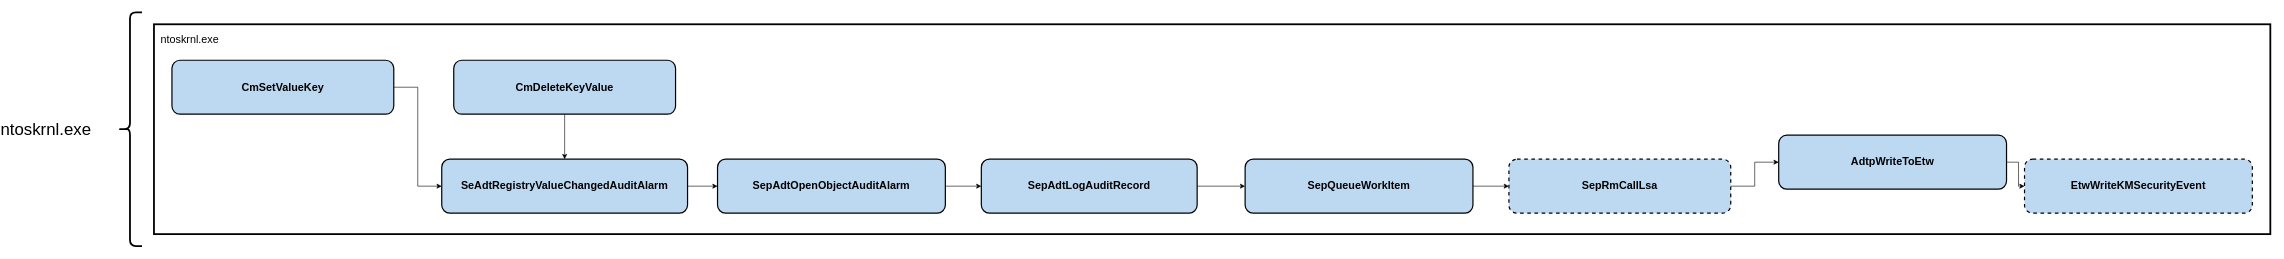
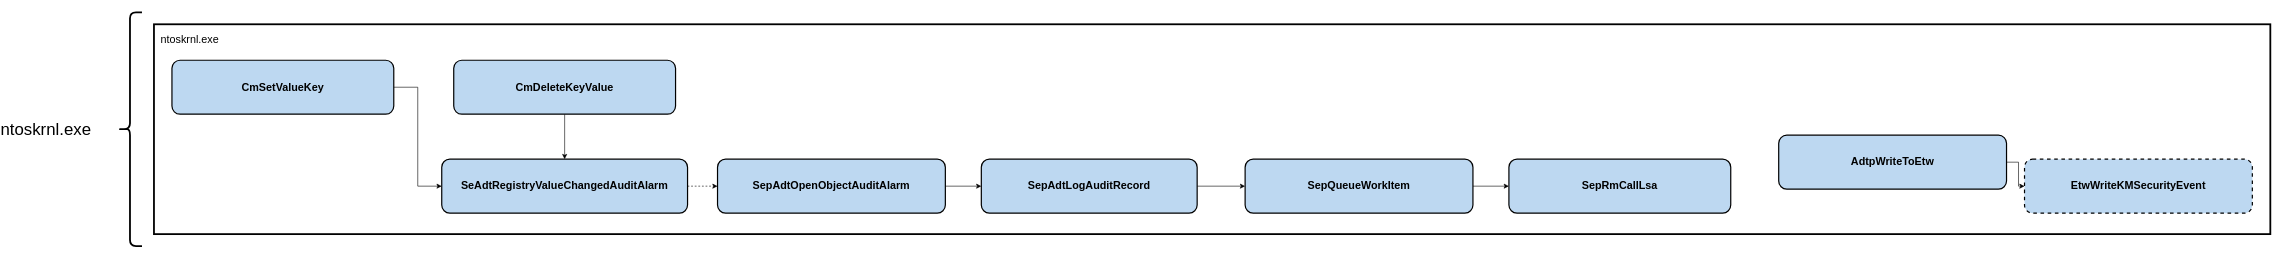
(700, 186) -> (700, 186)
(1620, 186) -> (1620, 186)
(1755, 186) -> none
